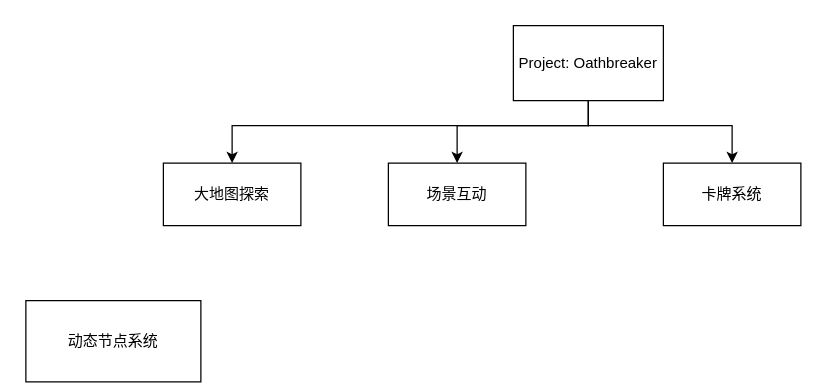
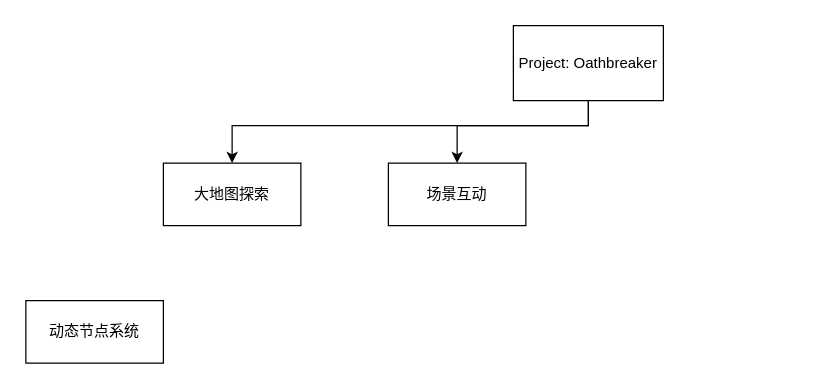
(675, 126) -> none
(732, 194) -> none
(113, 341) -> (94, 332)
